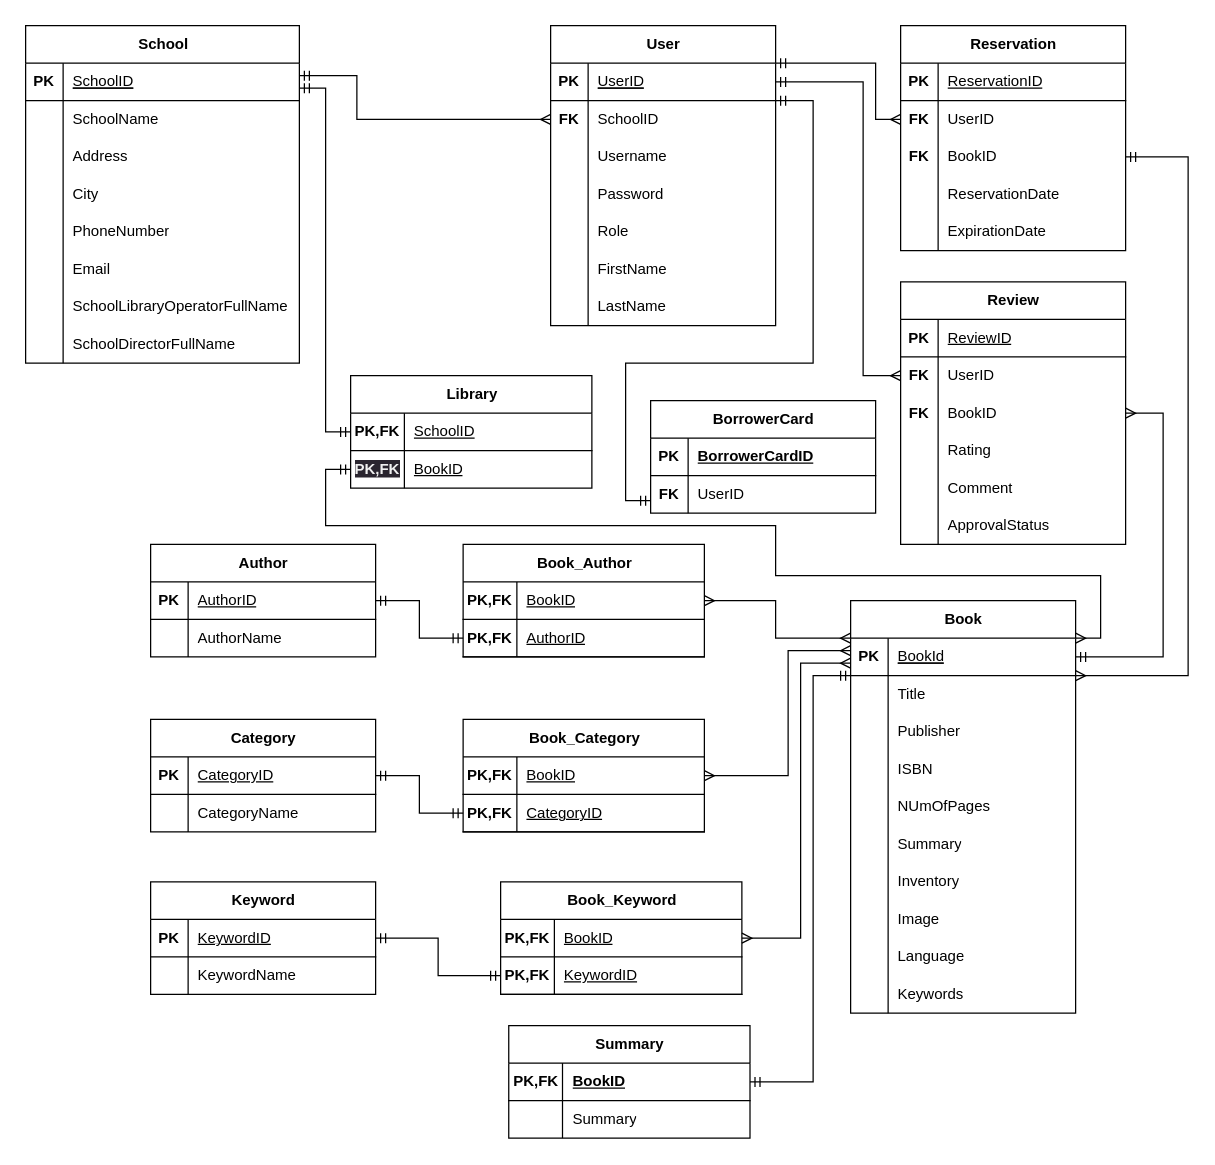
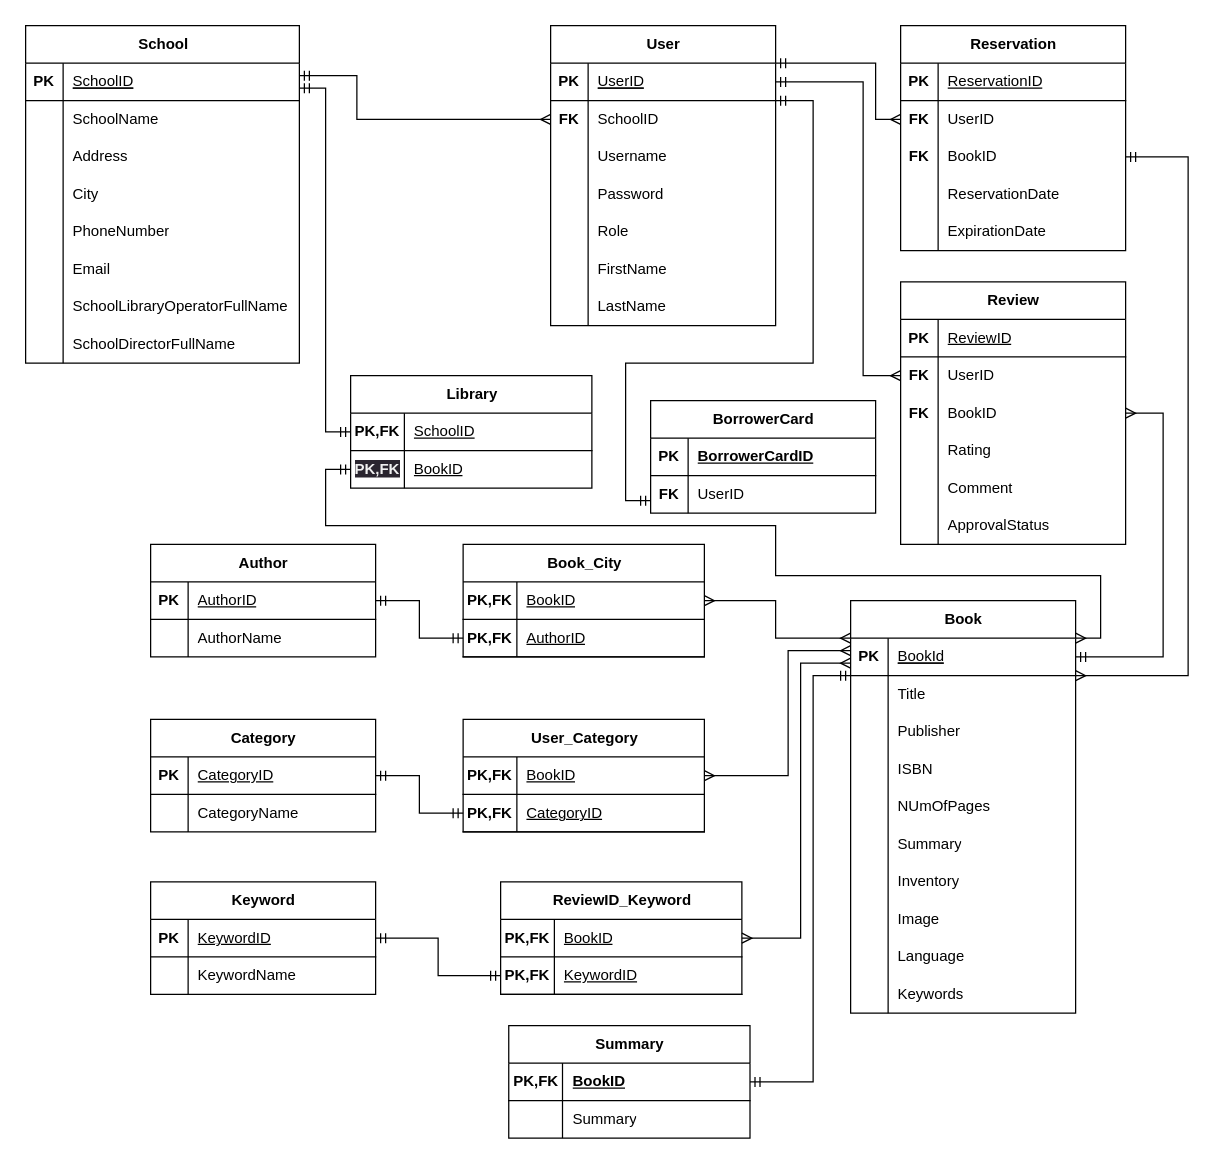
(585, 563) -> (585, 563)
(585, 738) -> (585, 738)
(623, 901) -> (623, 901)
